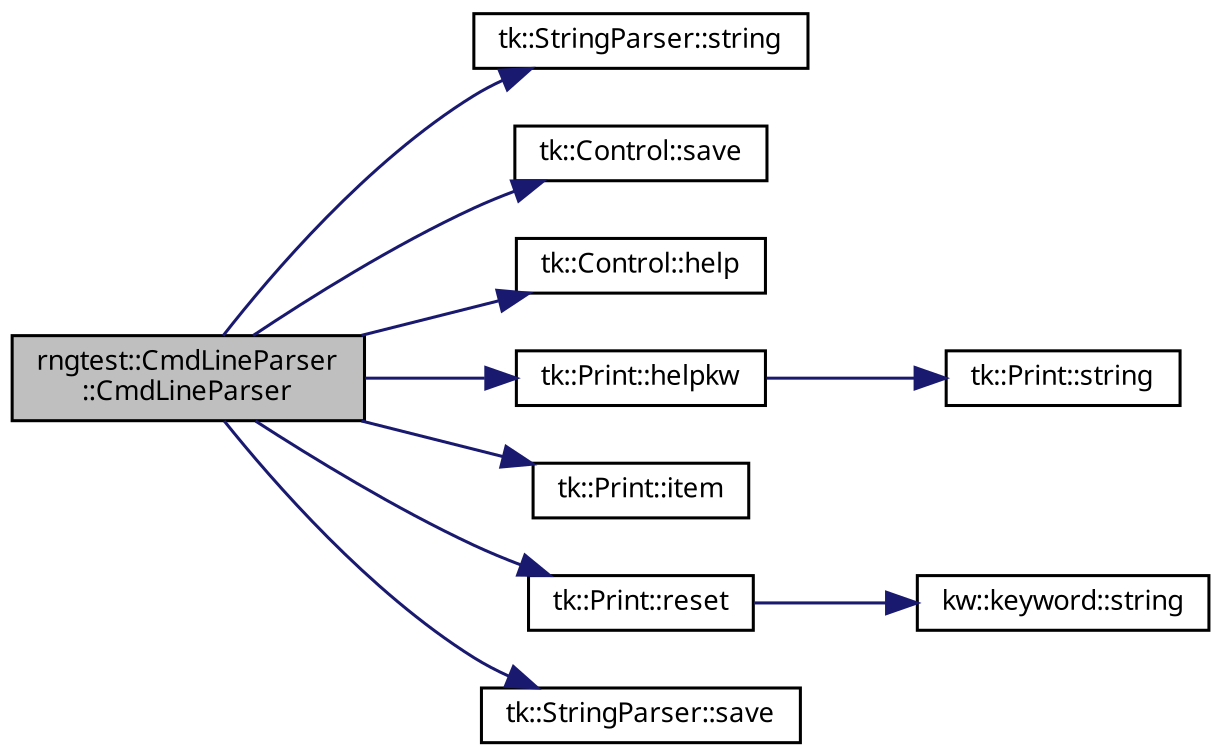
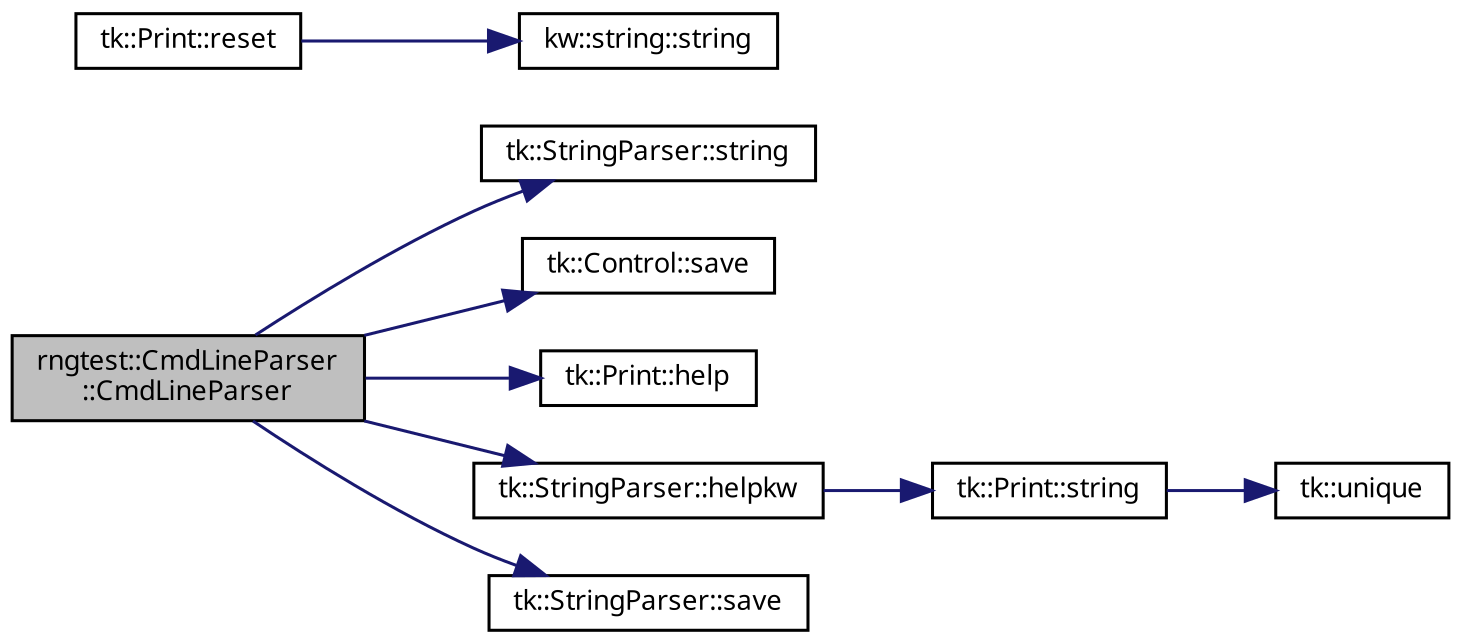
(641, 266) -> (649, 378)
(641, 378) -> (649, 491)
(641, 491) -> none
none -> (1362, 491)
(385, 499) -> none
(1063, 603) -> (649, 41)
